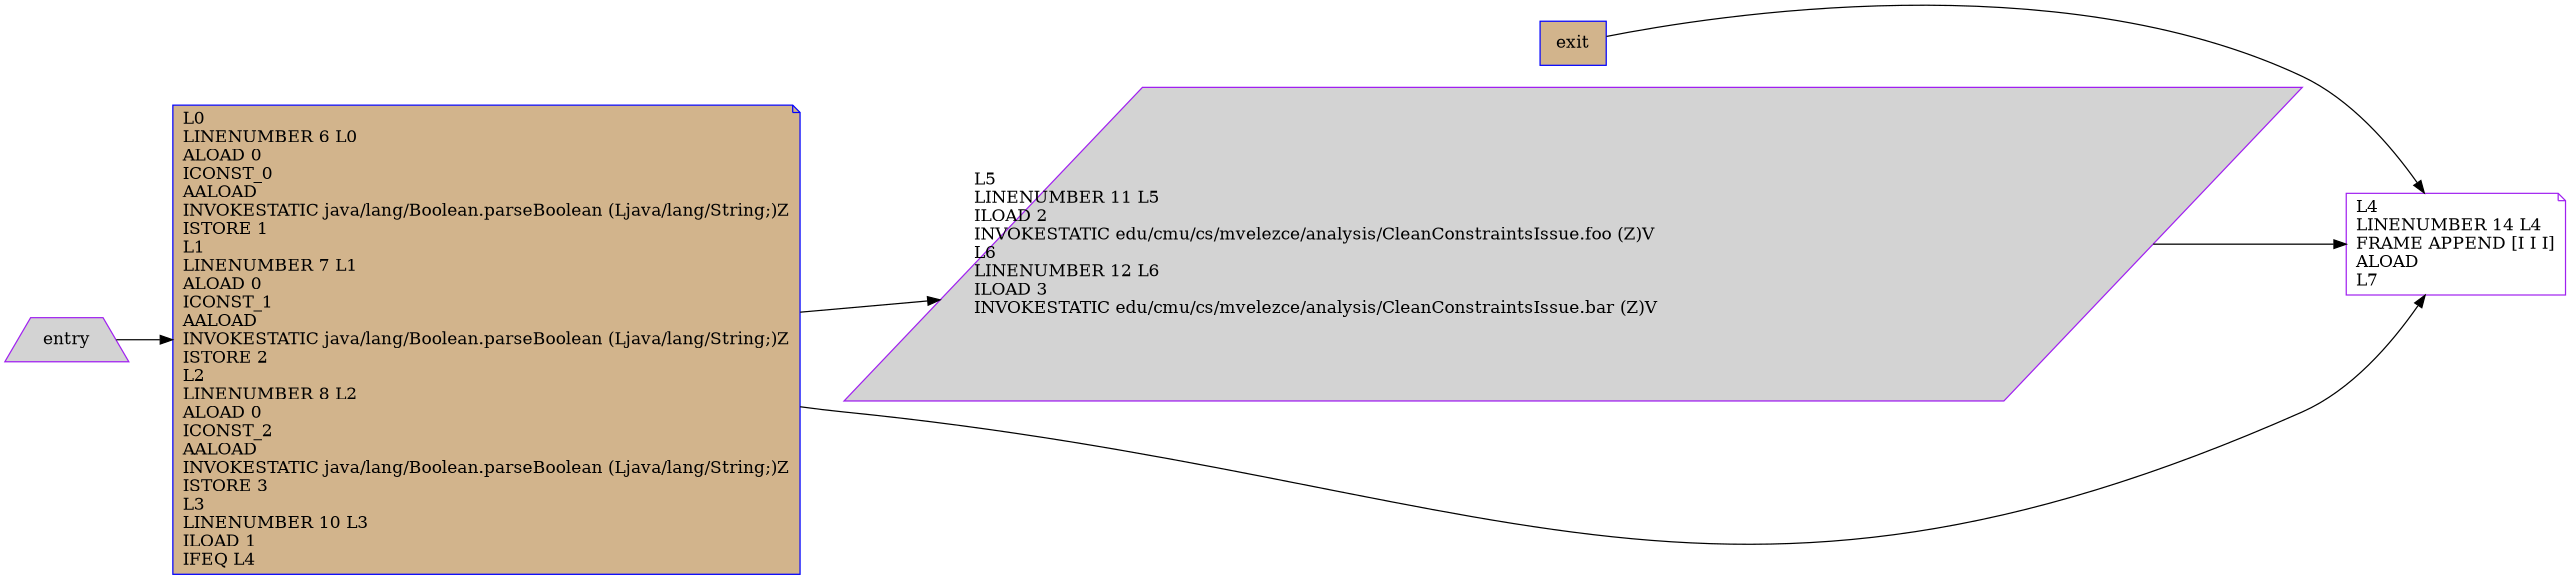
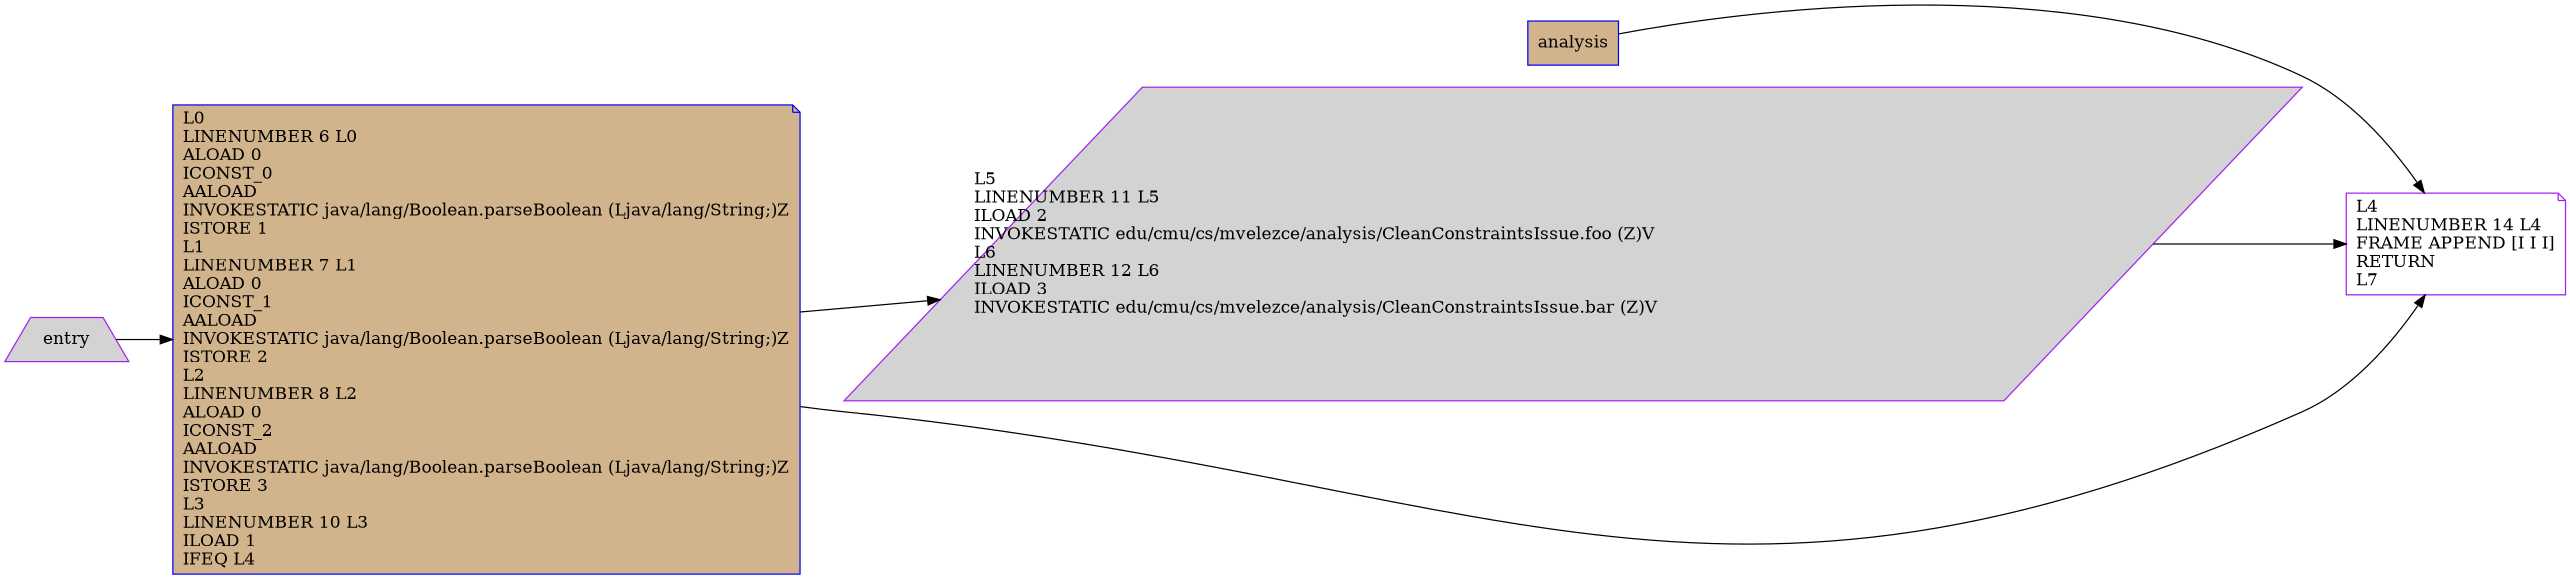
(1573, 43) -> (1573, 43)
(2456, 244) -> (2456, 244)
